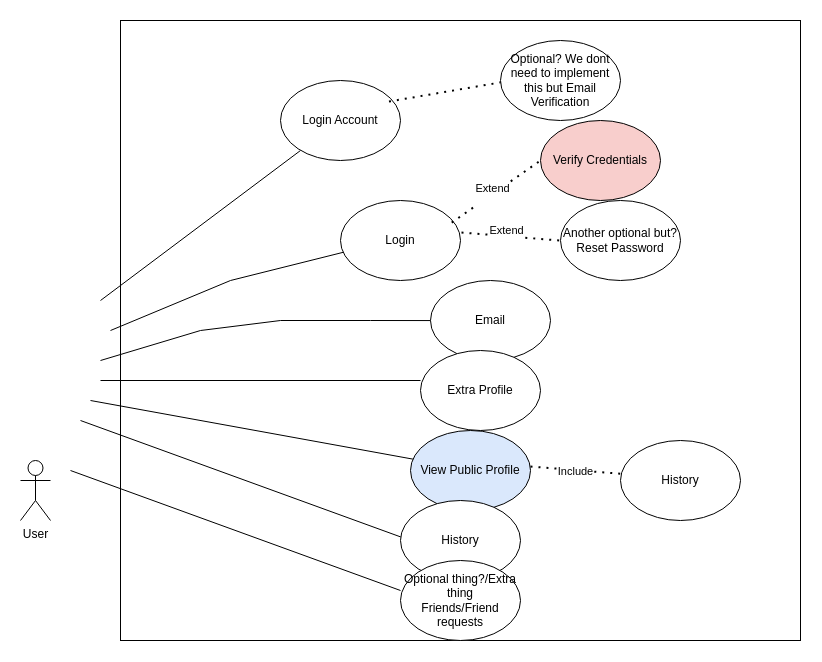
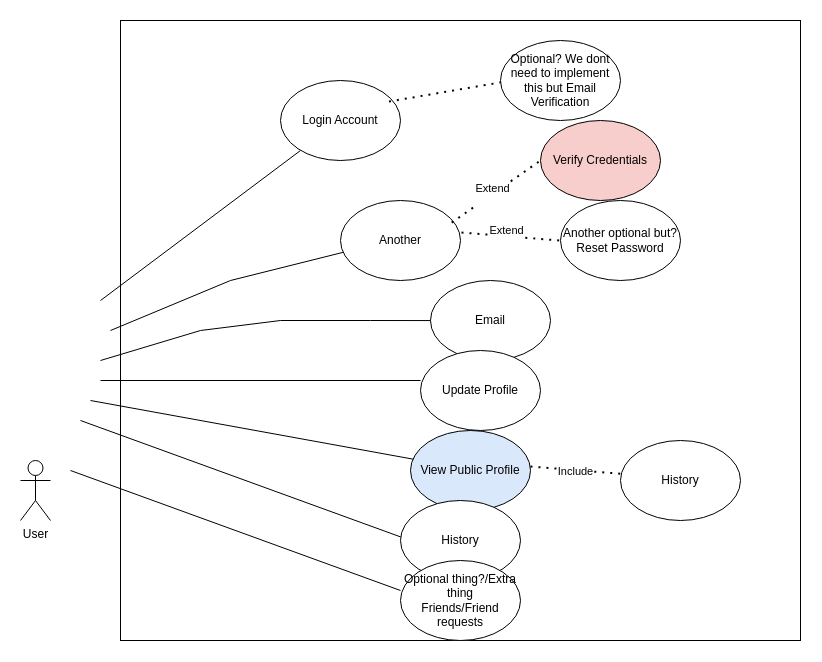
(401, 241) -> (401, 241)
(481, 391) -> (481, 391)
